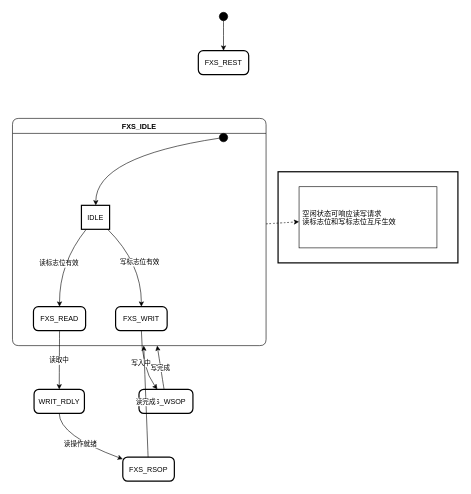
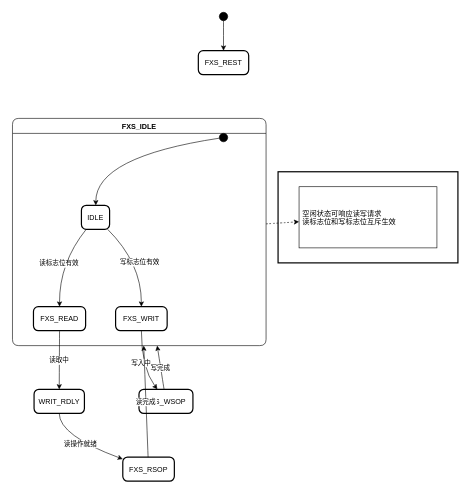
(95, 218) -> (95, 218)
